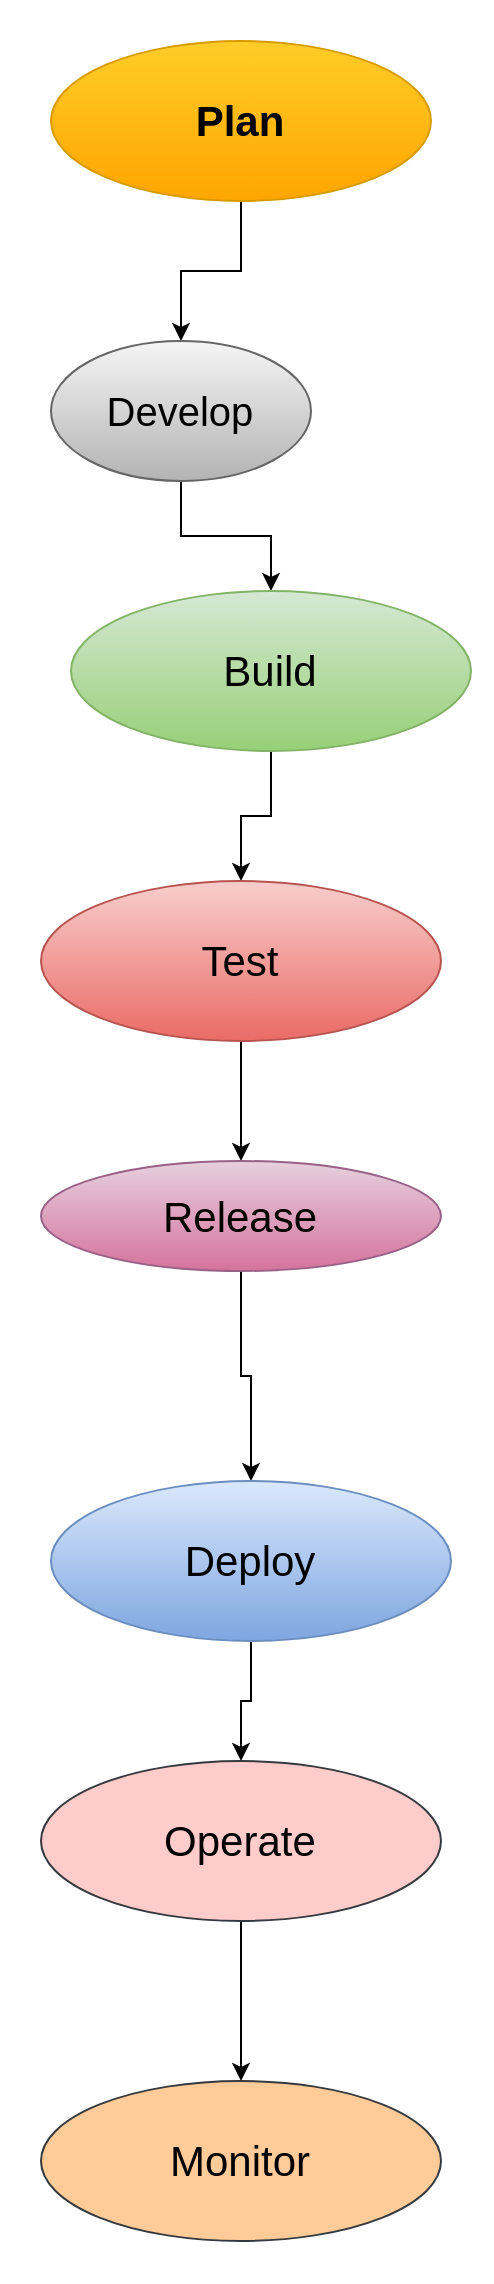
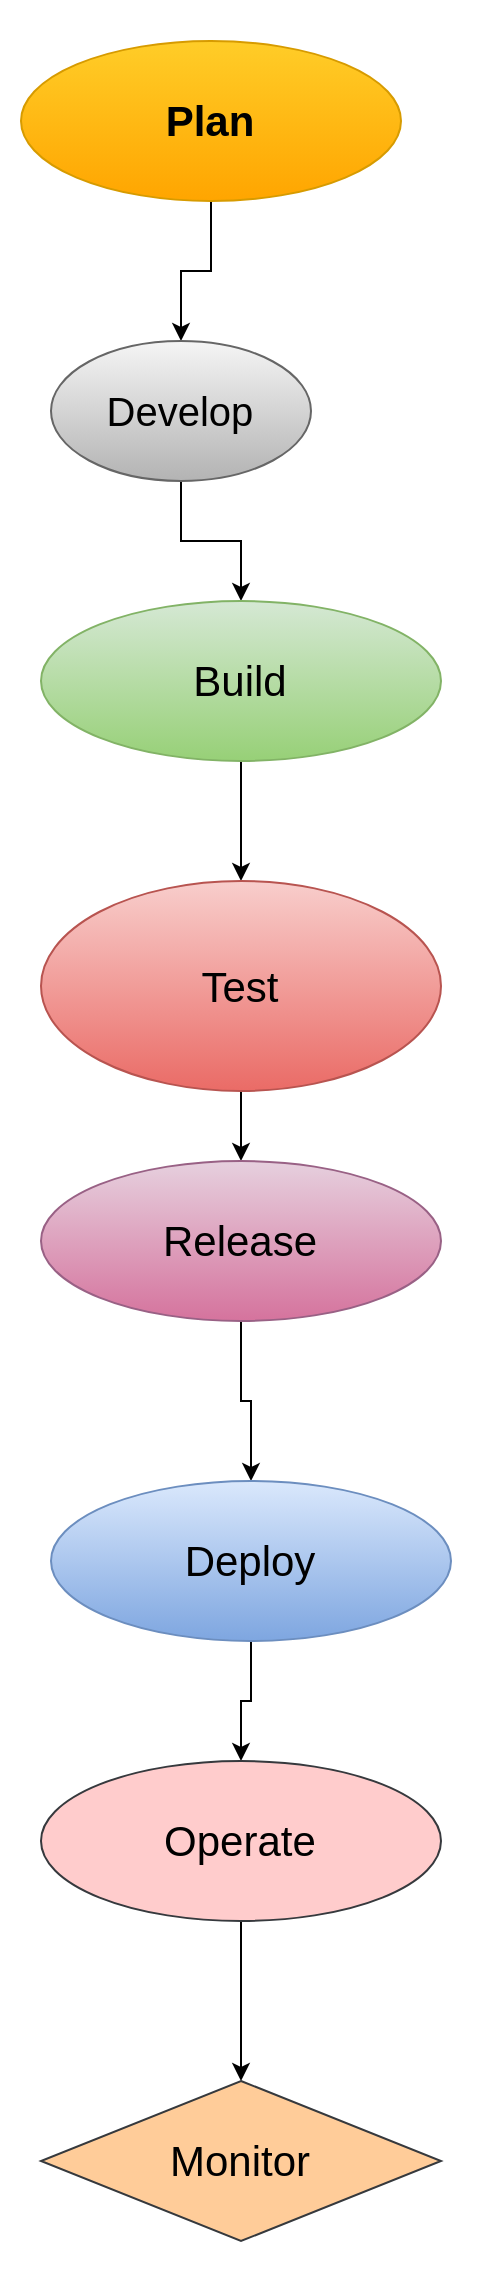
(241, 121) -> (211, 121)
(271, 671) -> (241, 681)
(241, 961) -> (241, 986)
(241, 1216) -> (241, 1241)
(241, 2161) -> (241, 2161)
